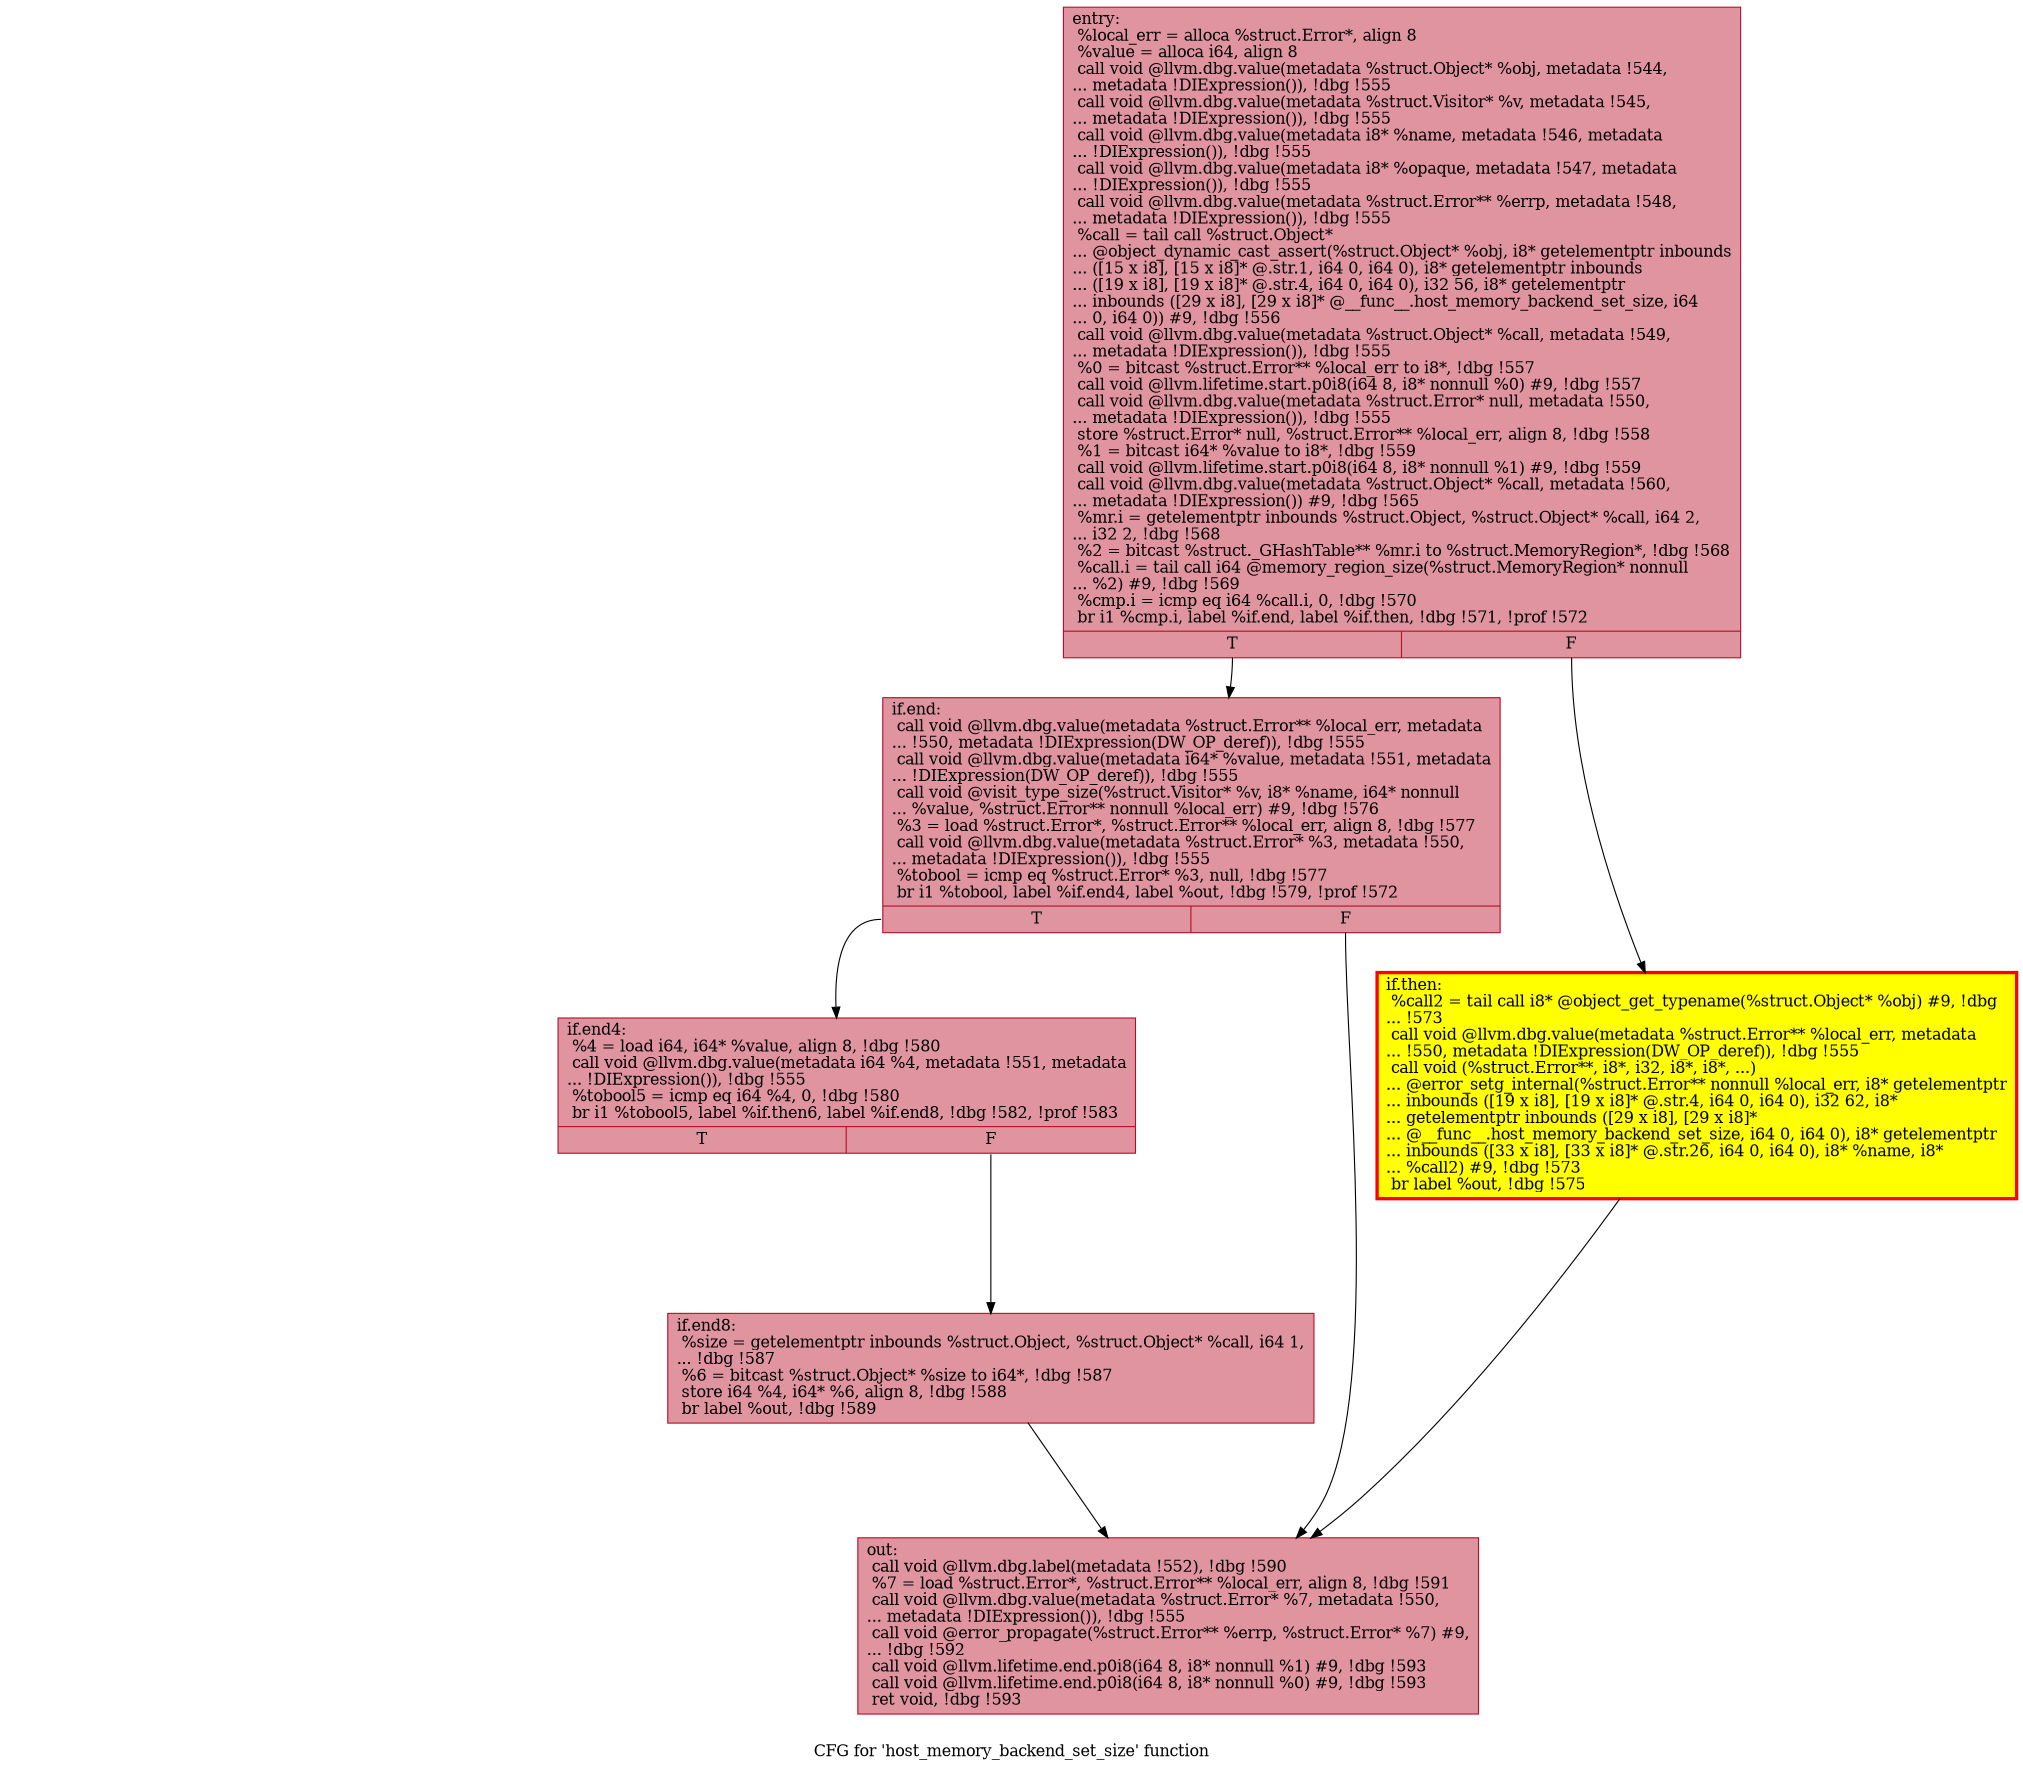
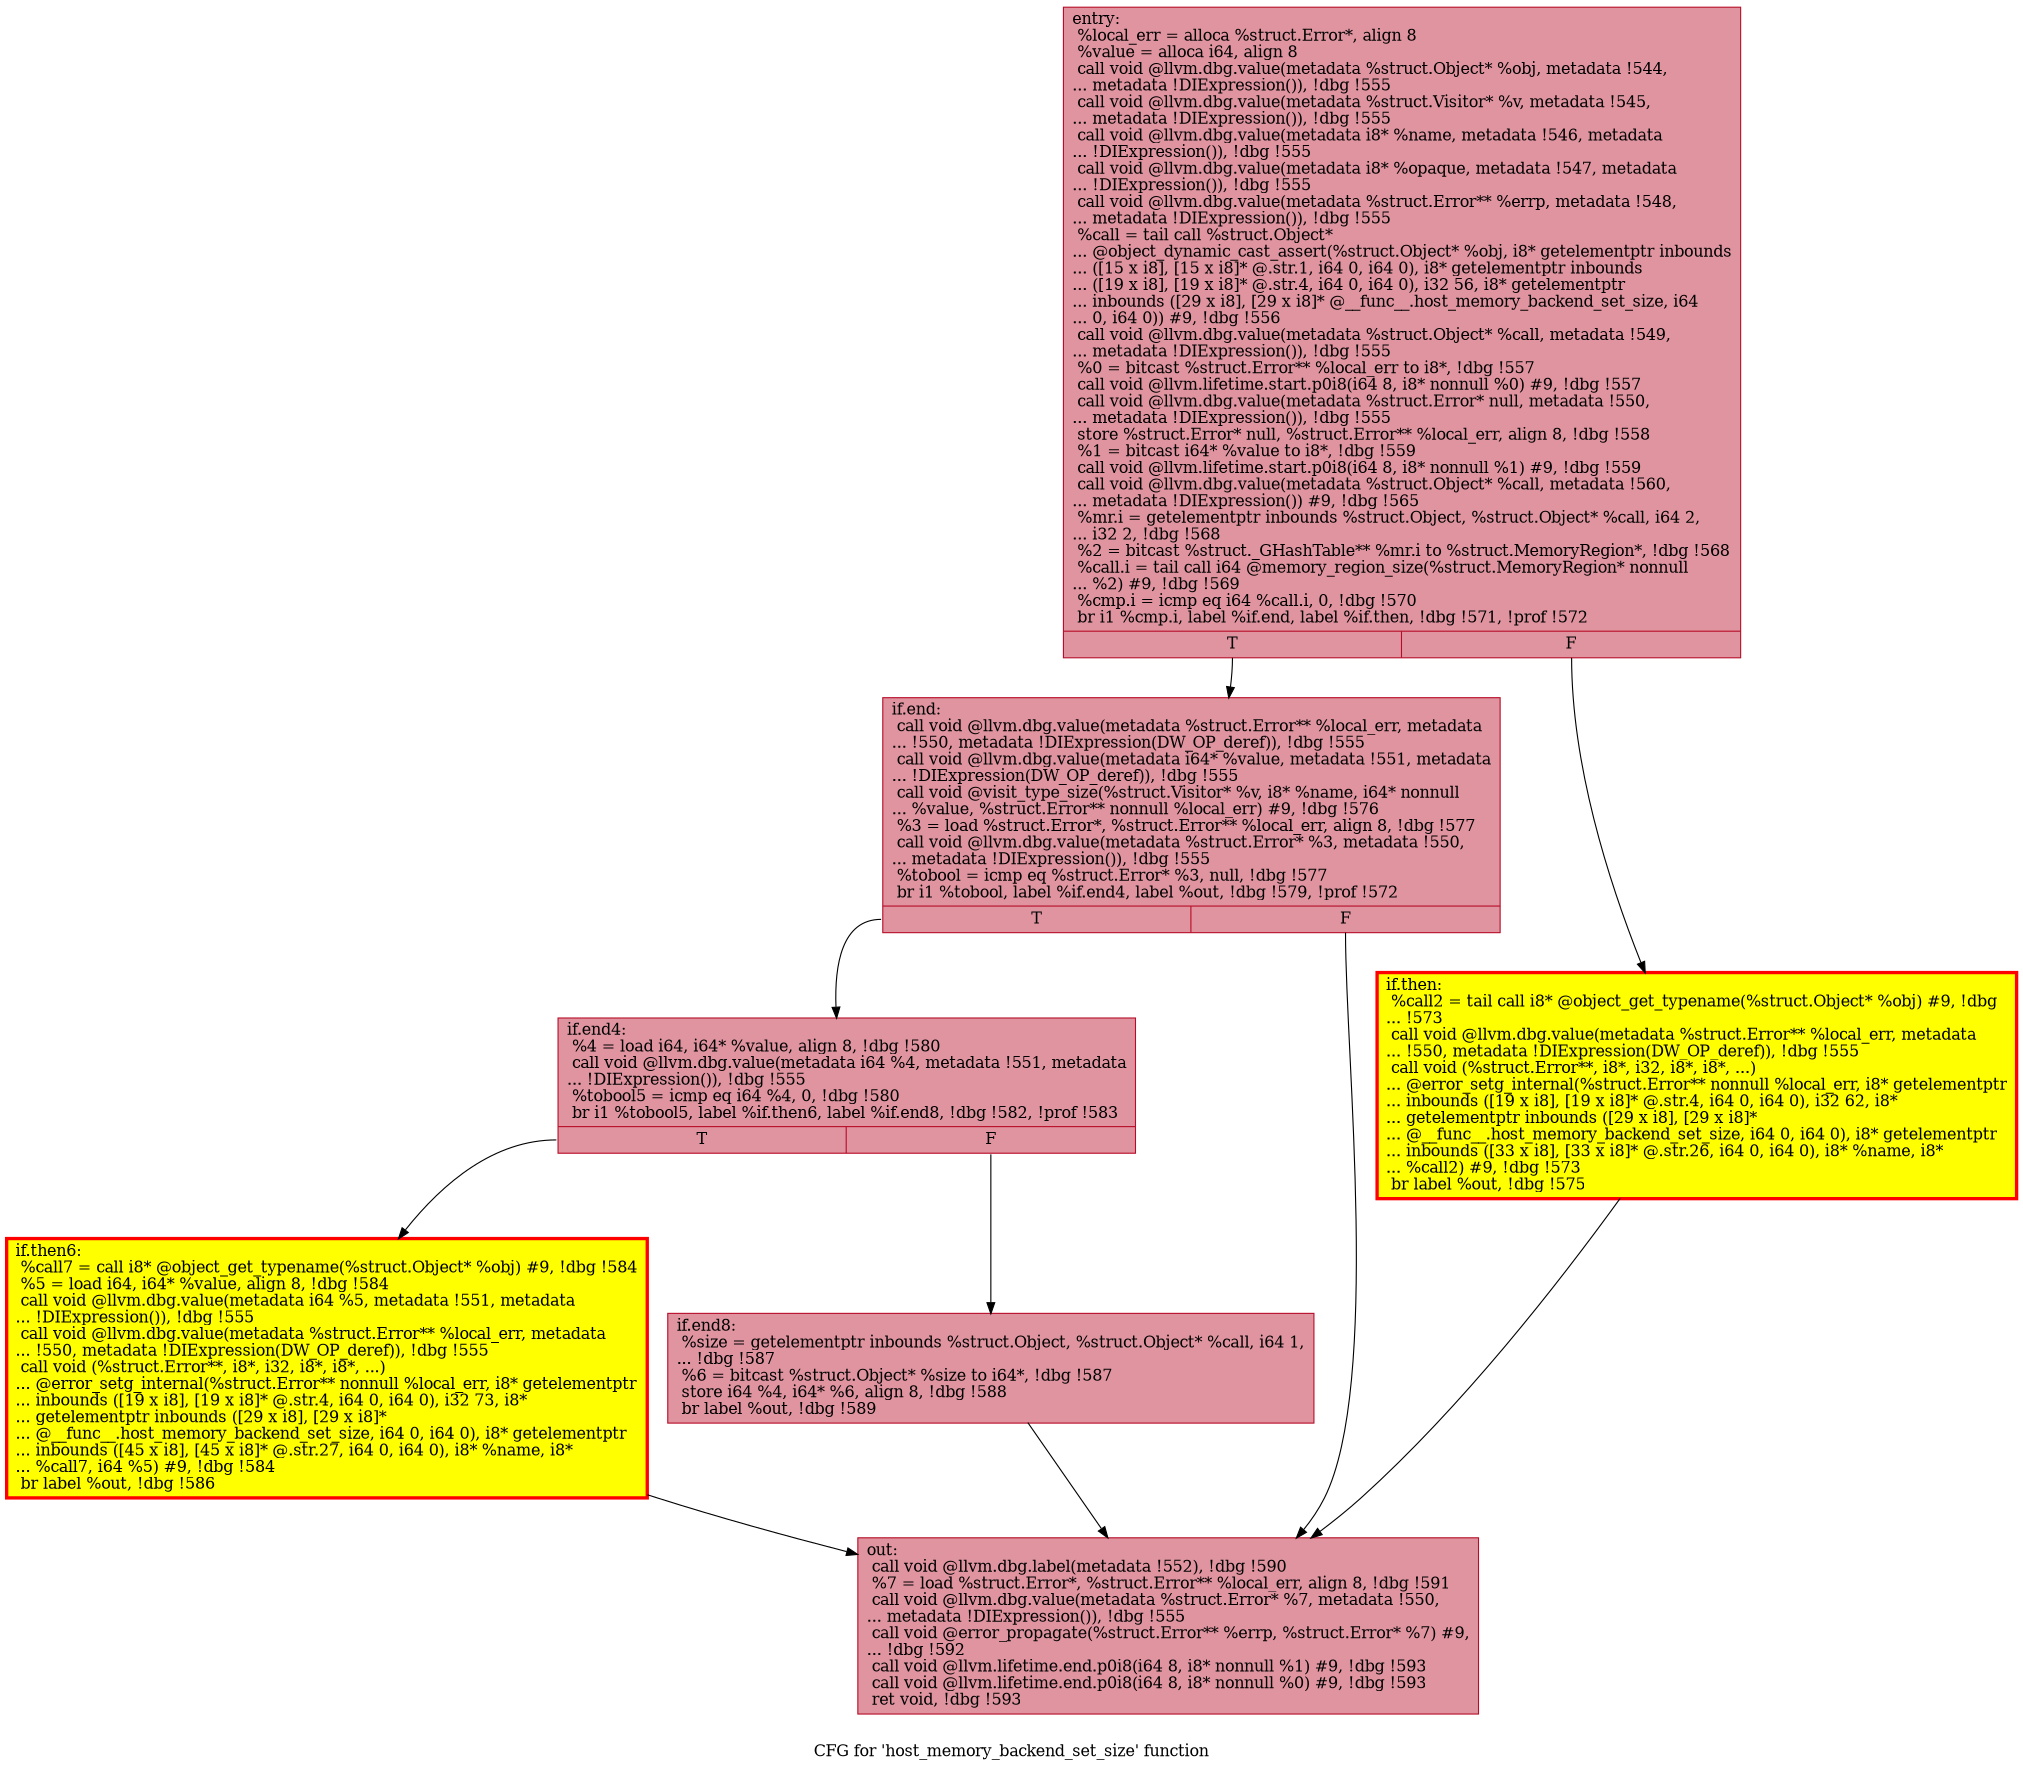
none -> (327, 1368)
